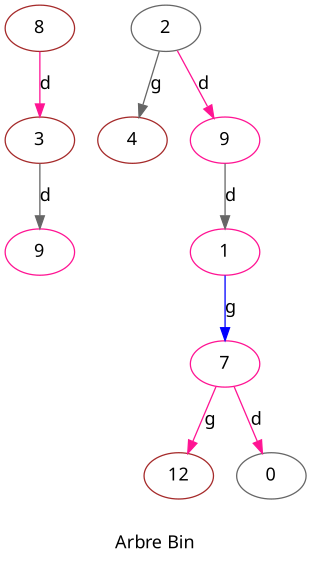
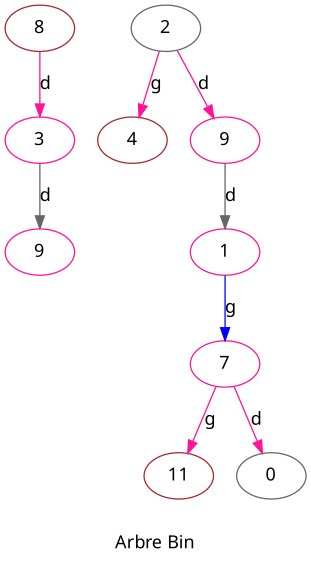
(151, 78) -> (151, 78)
(40, 140) -> (40, 140)
(179, 476) -> (179, 476)
